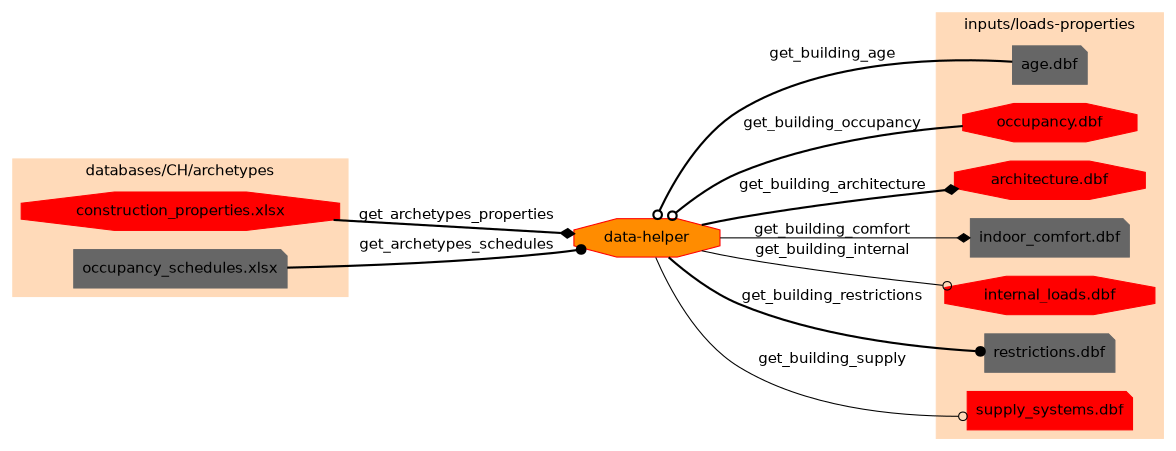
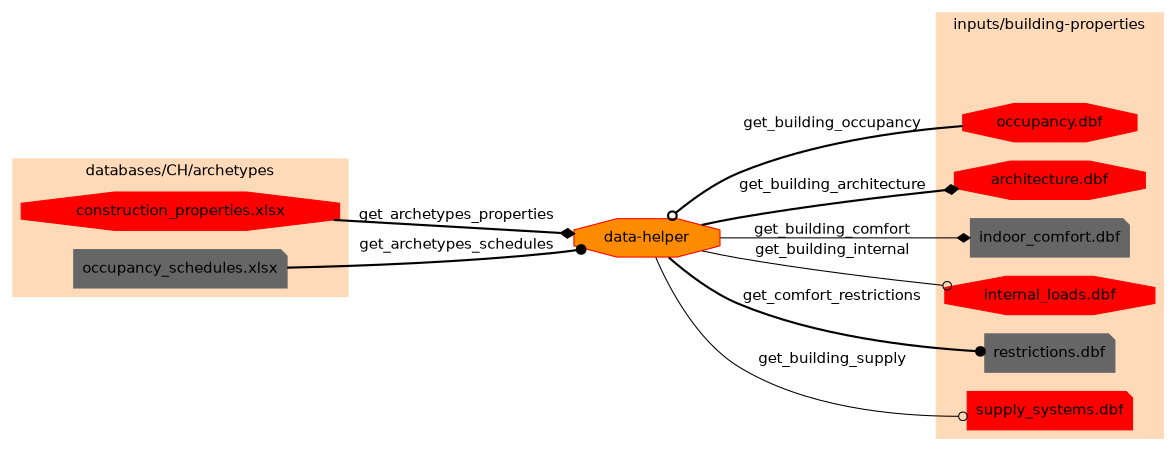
(1050, 25) -> (1050, 25)
(1050, 65) -> none
(832, 296) -> (832, 296)
